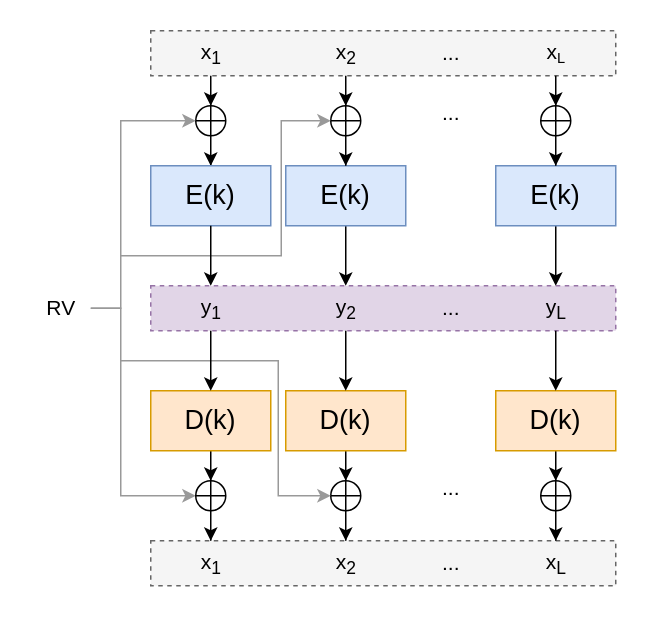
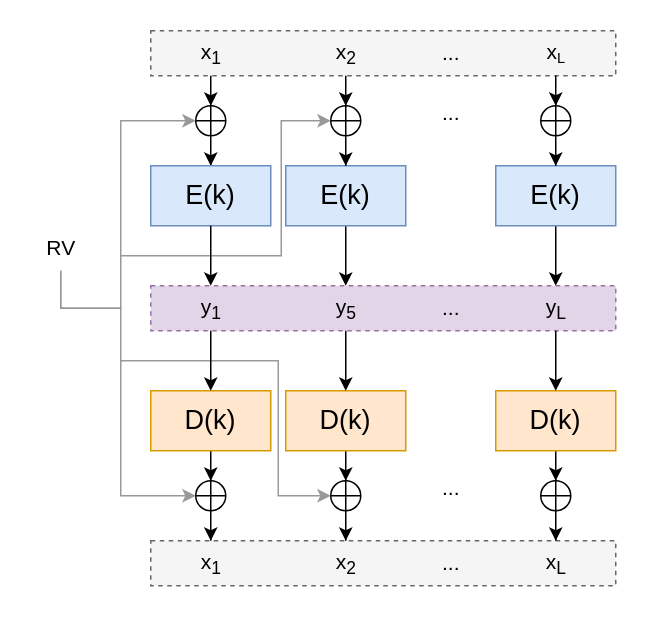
(61, 308) -> (61, 248)
(347, 308) -> (347, 308)
